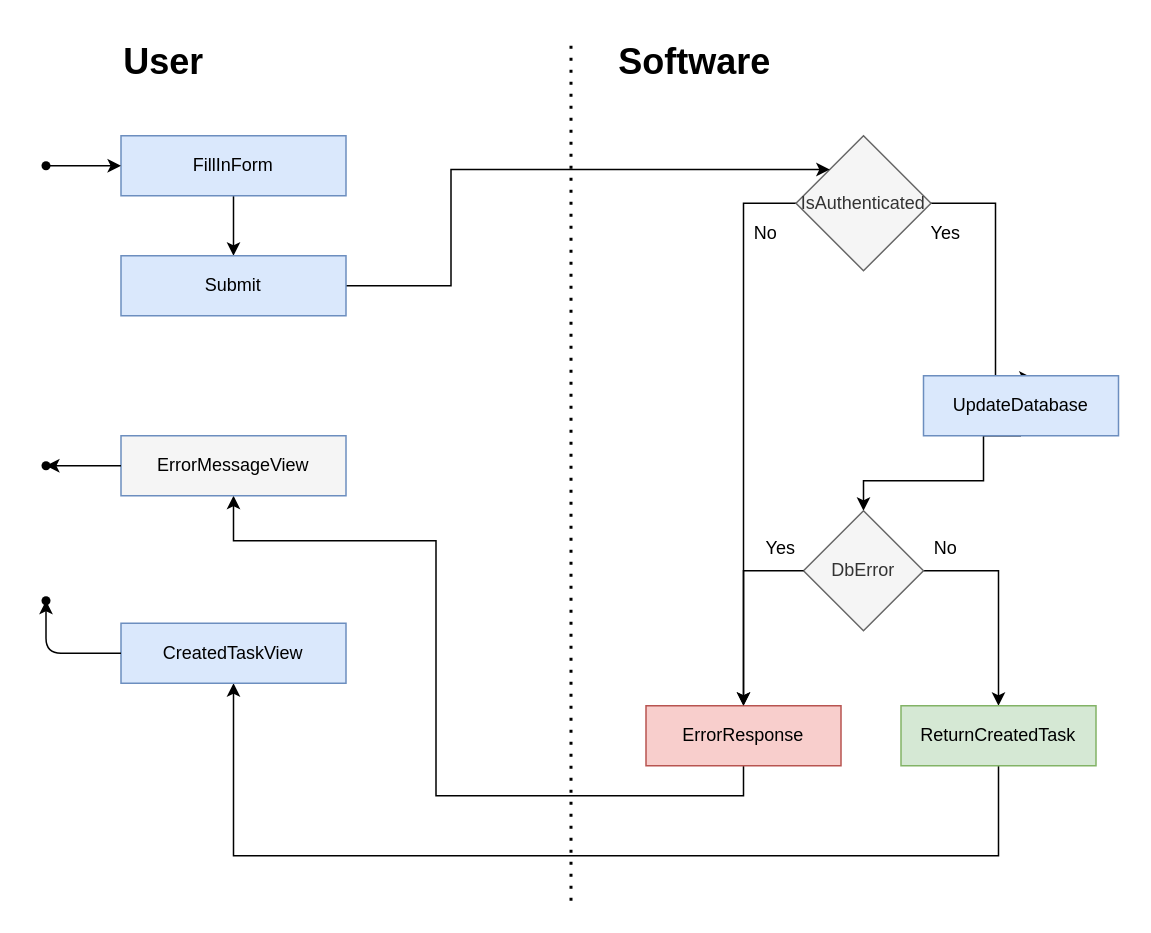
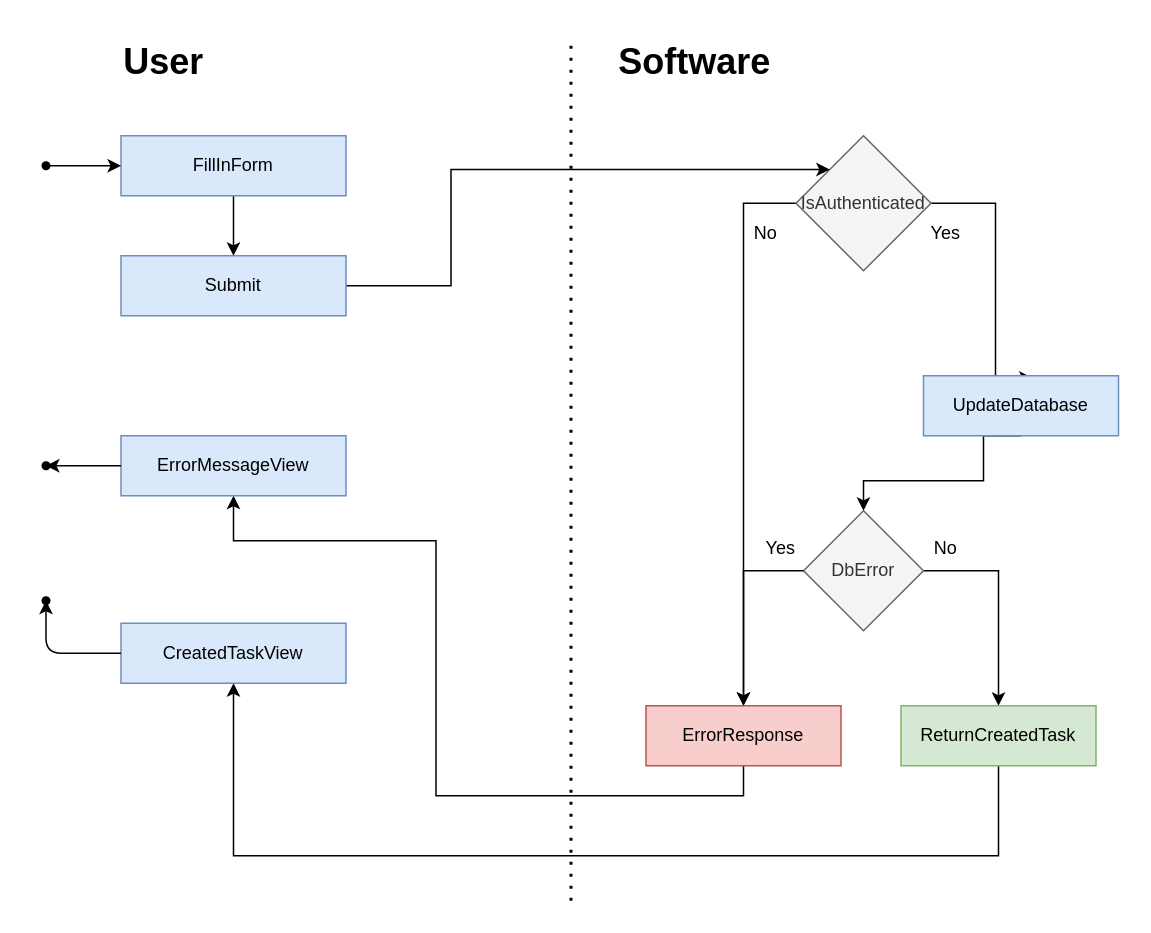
(233, 466) -> (233, 466)
